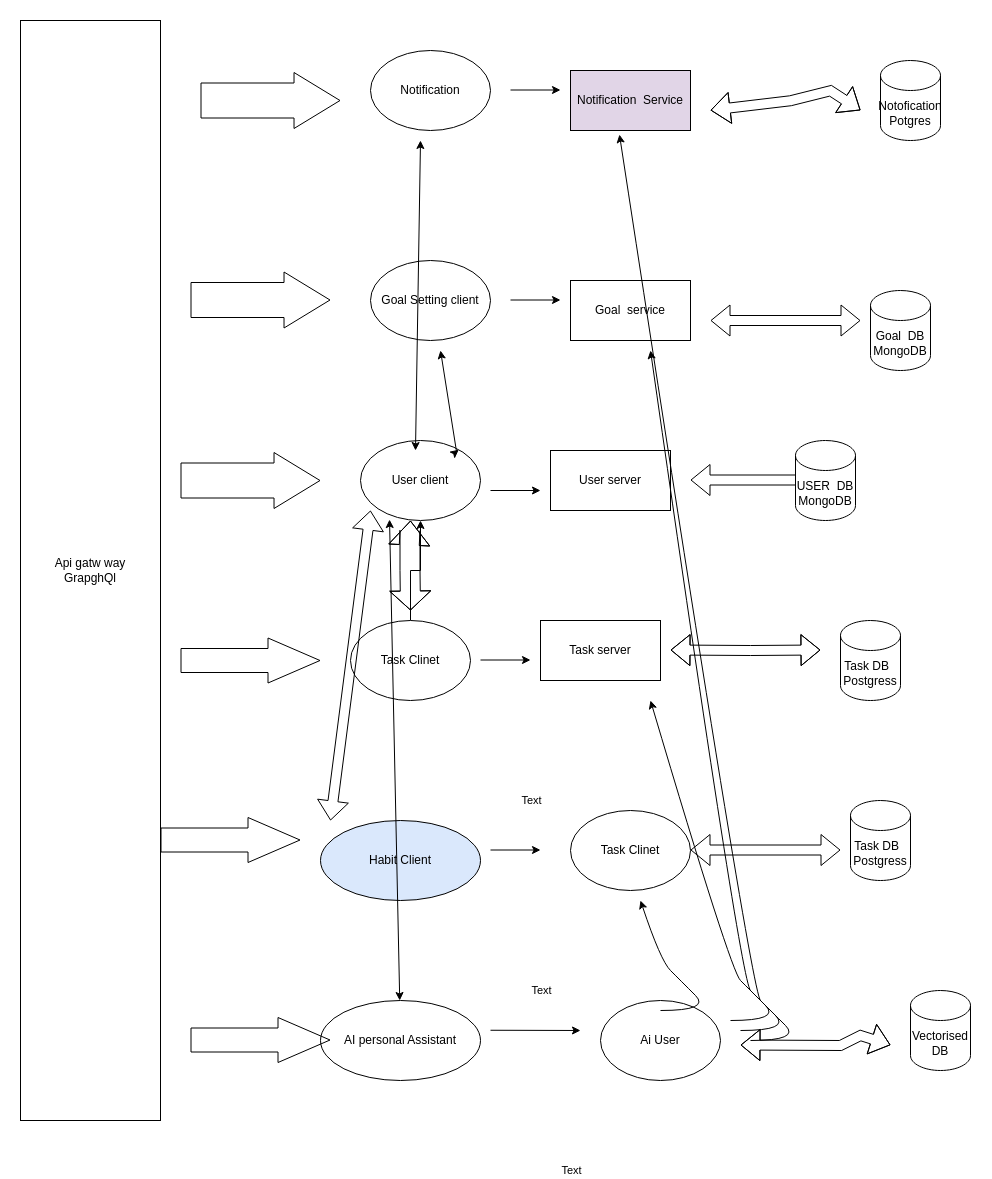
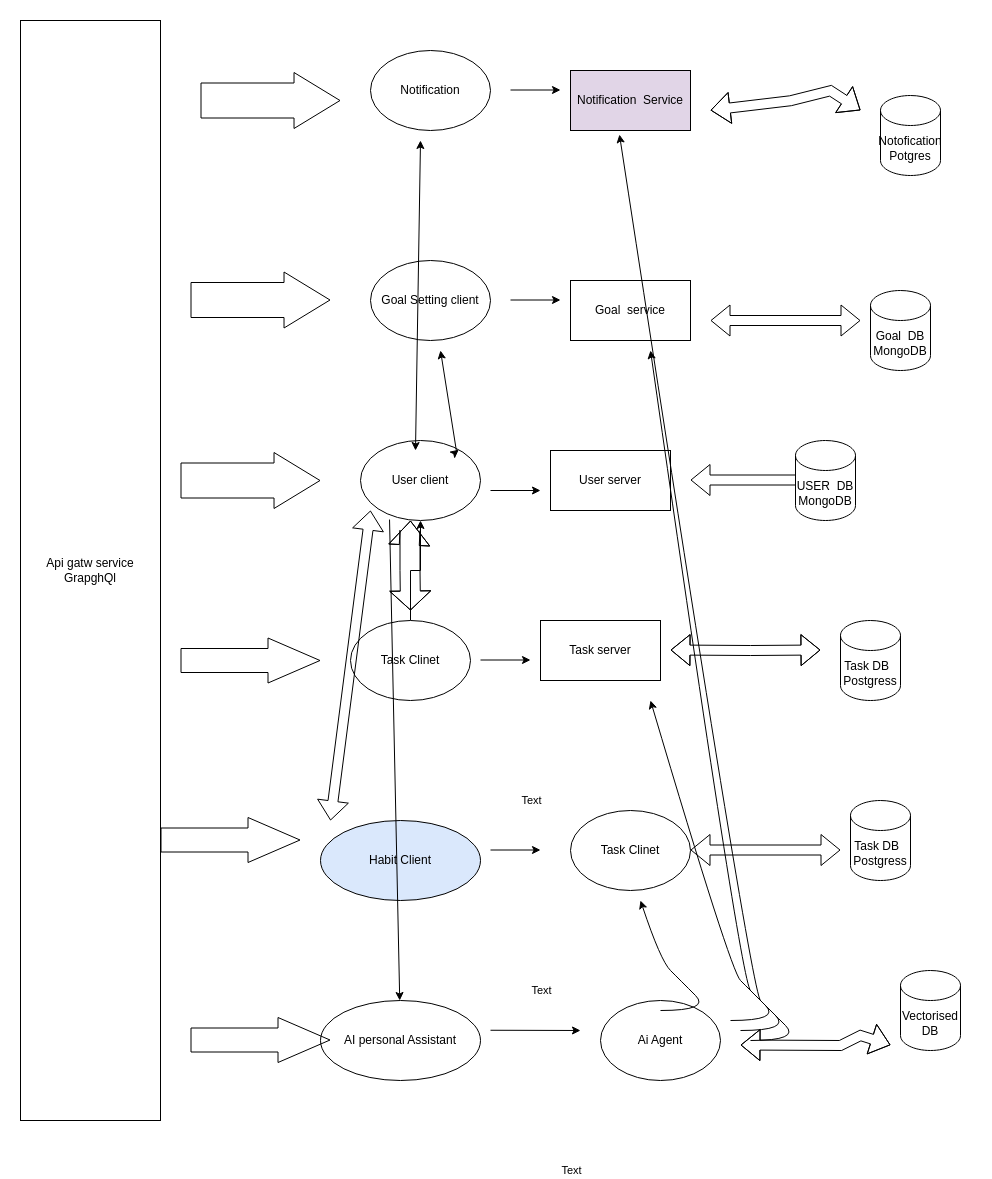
(911, 101) -> (911, 136)
(390, 528) -> (390, 525)
(91, 571) -> (91, 571)
(941, 1031) -> (931, 1011)
(661, 1041) -> (661, 1041)
